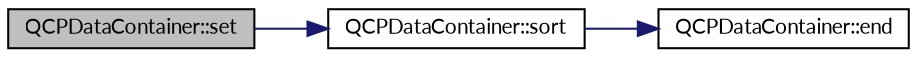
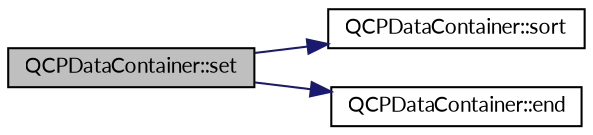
(611, 29) -> (283, 86)
